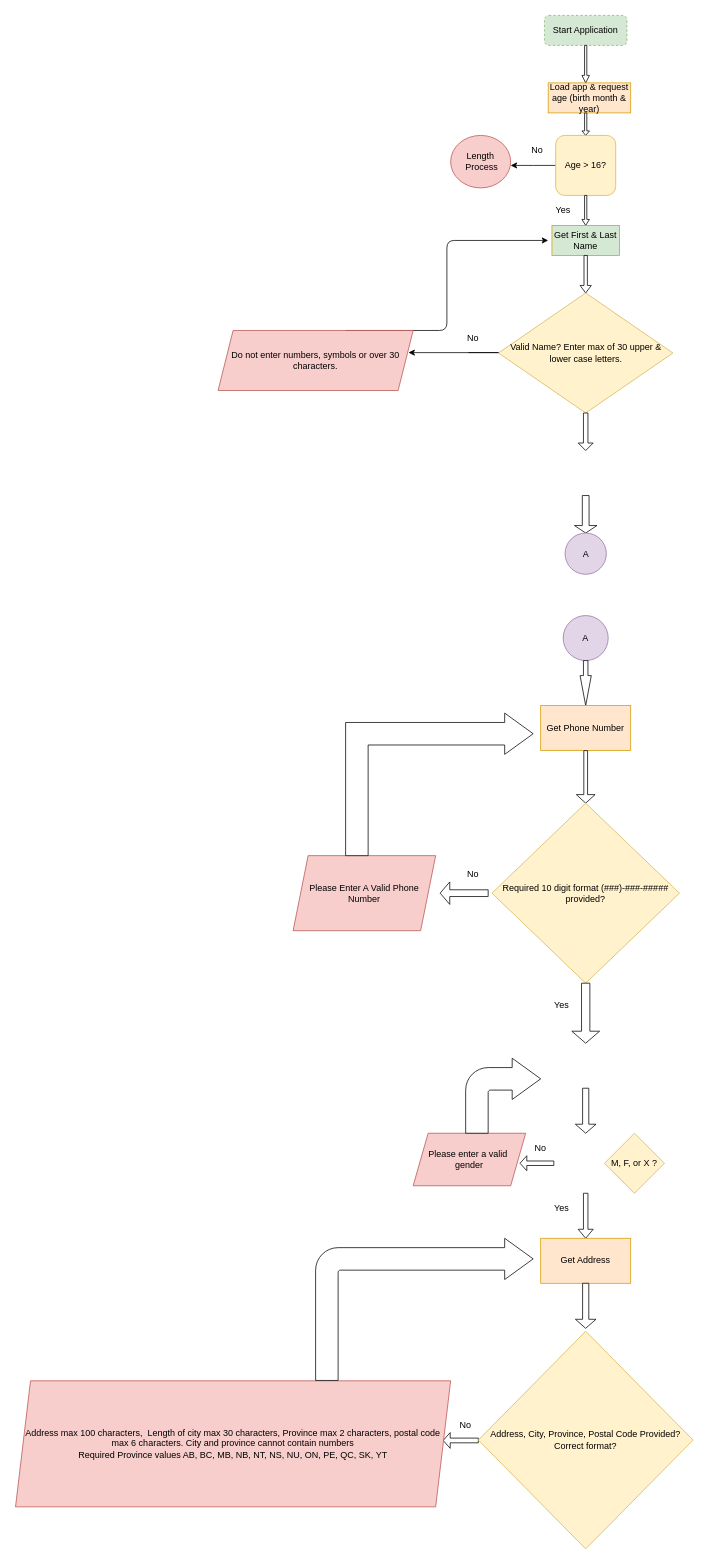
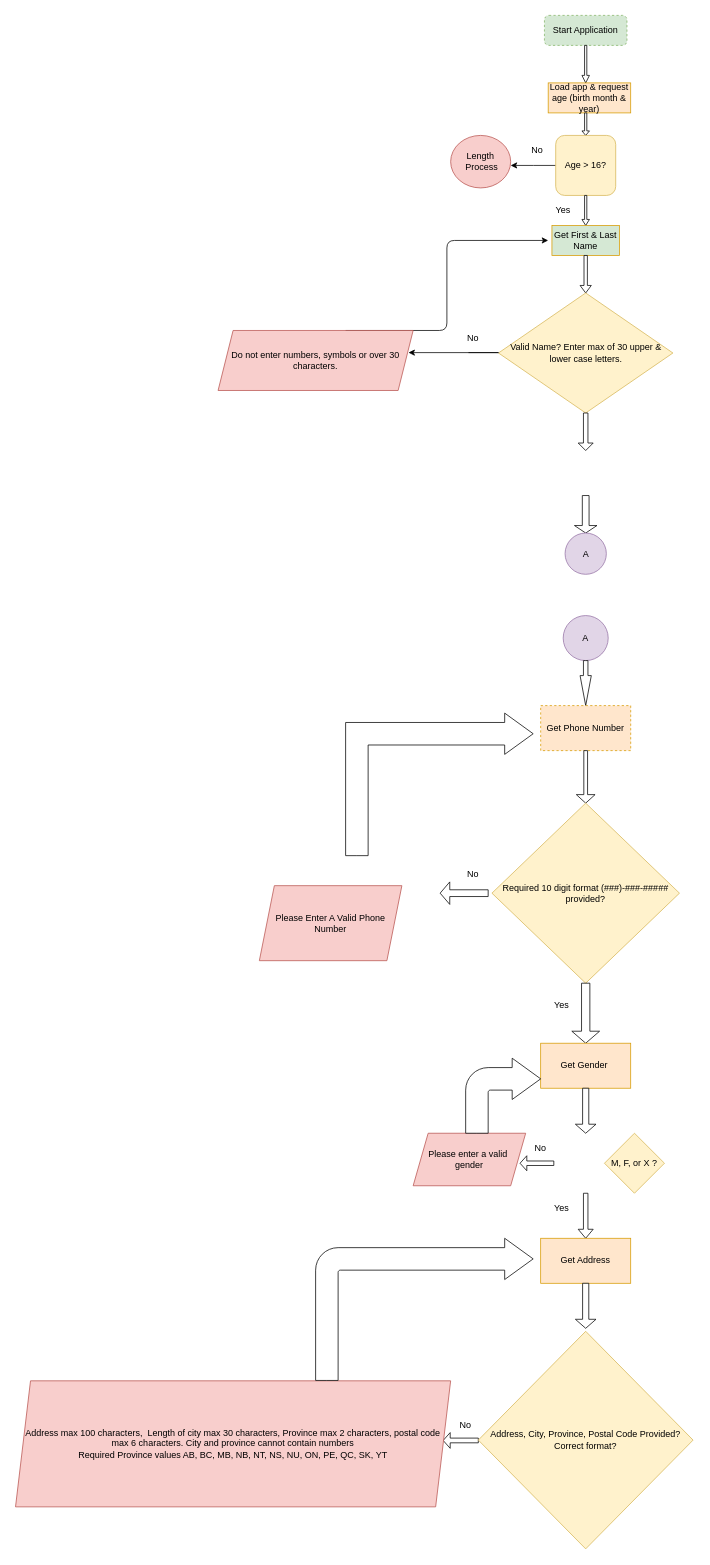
(585, 728) -> (585, 728)
(364, 893) -> (330, 923)
none -> (585, 1065)
